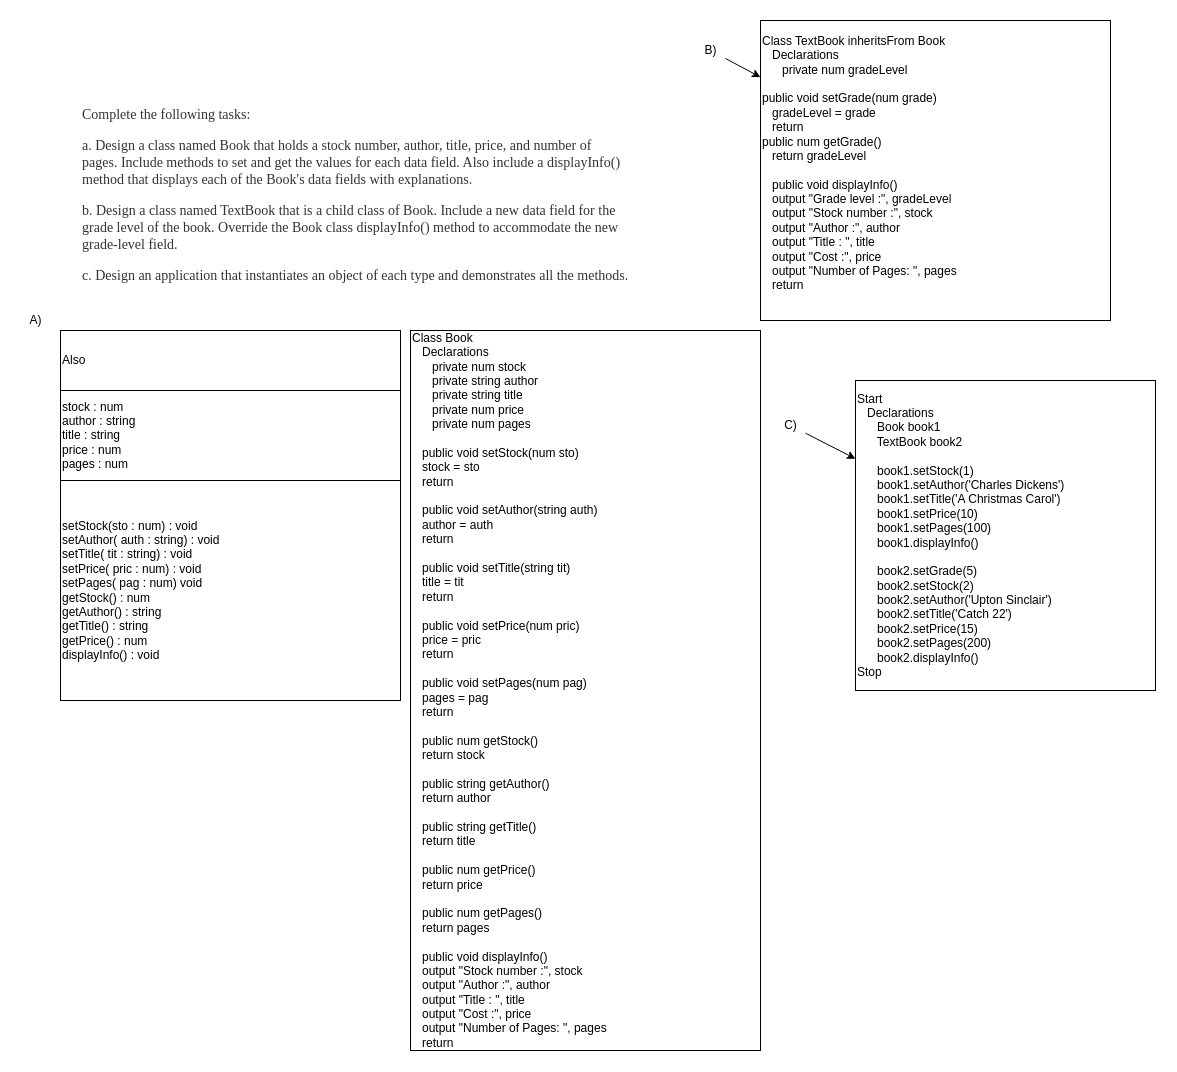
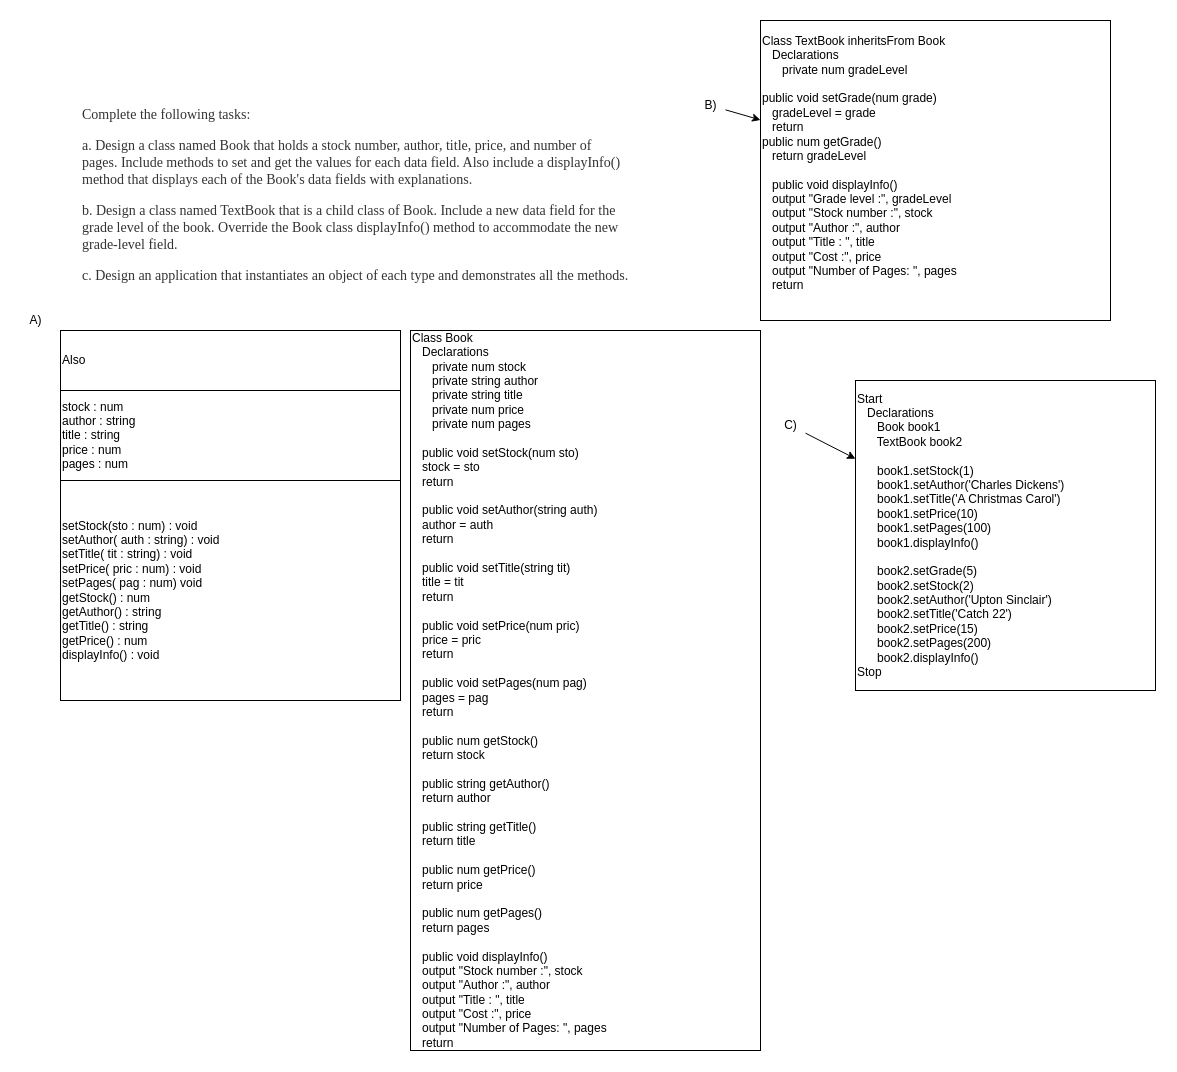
(711, 51) -> (711, 106)
